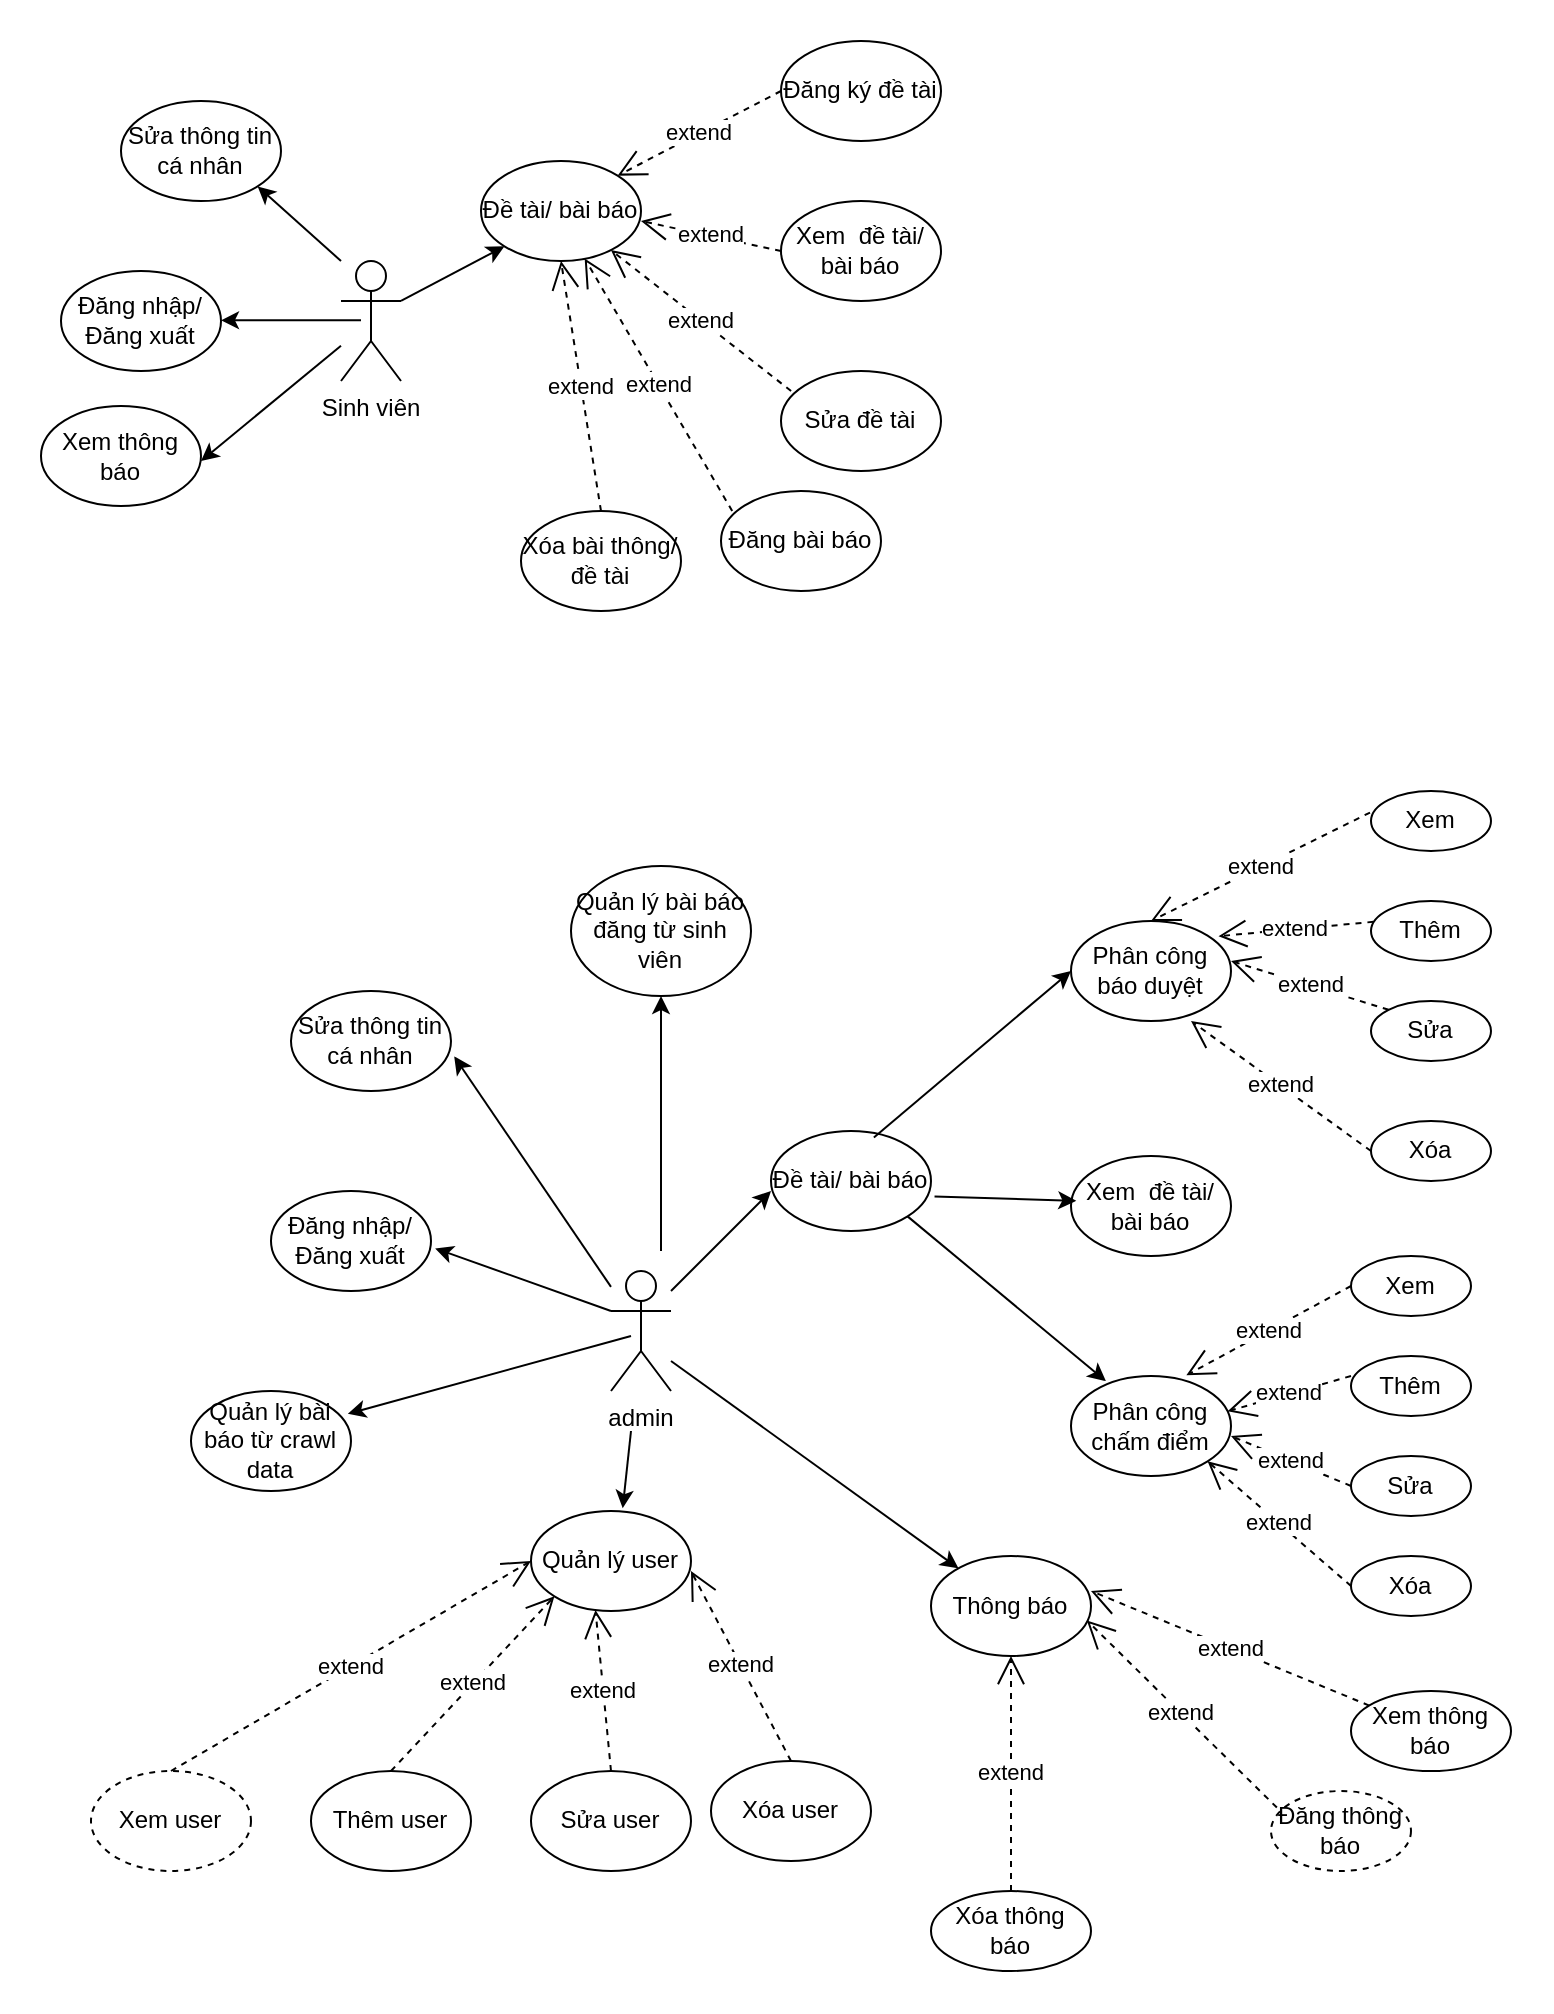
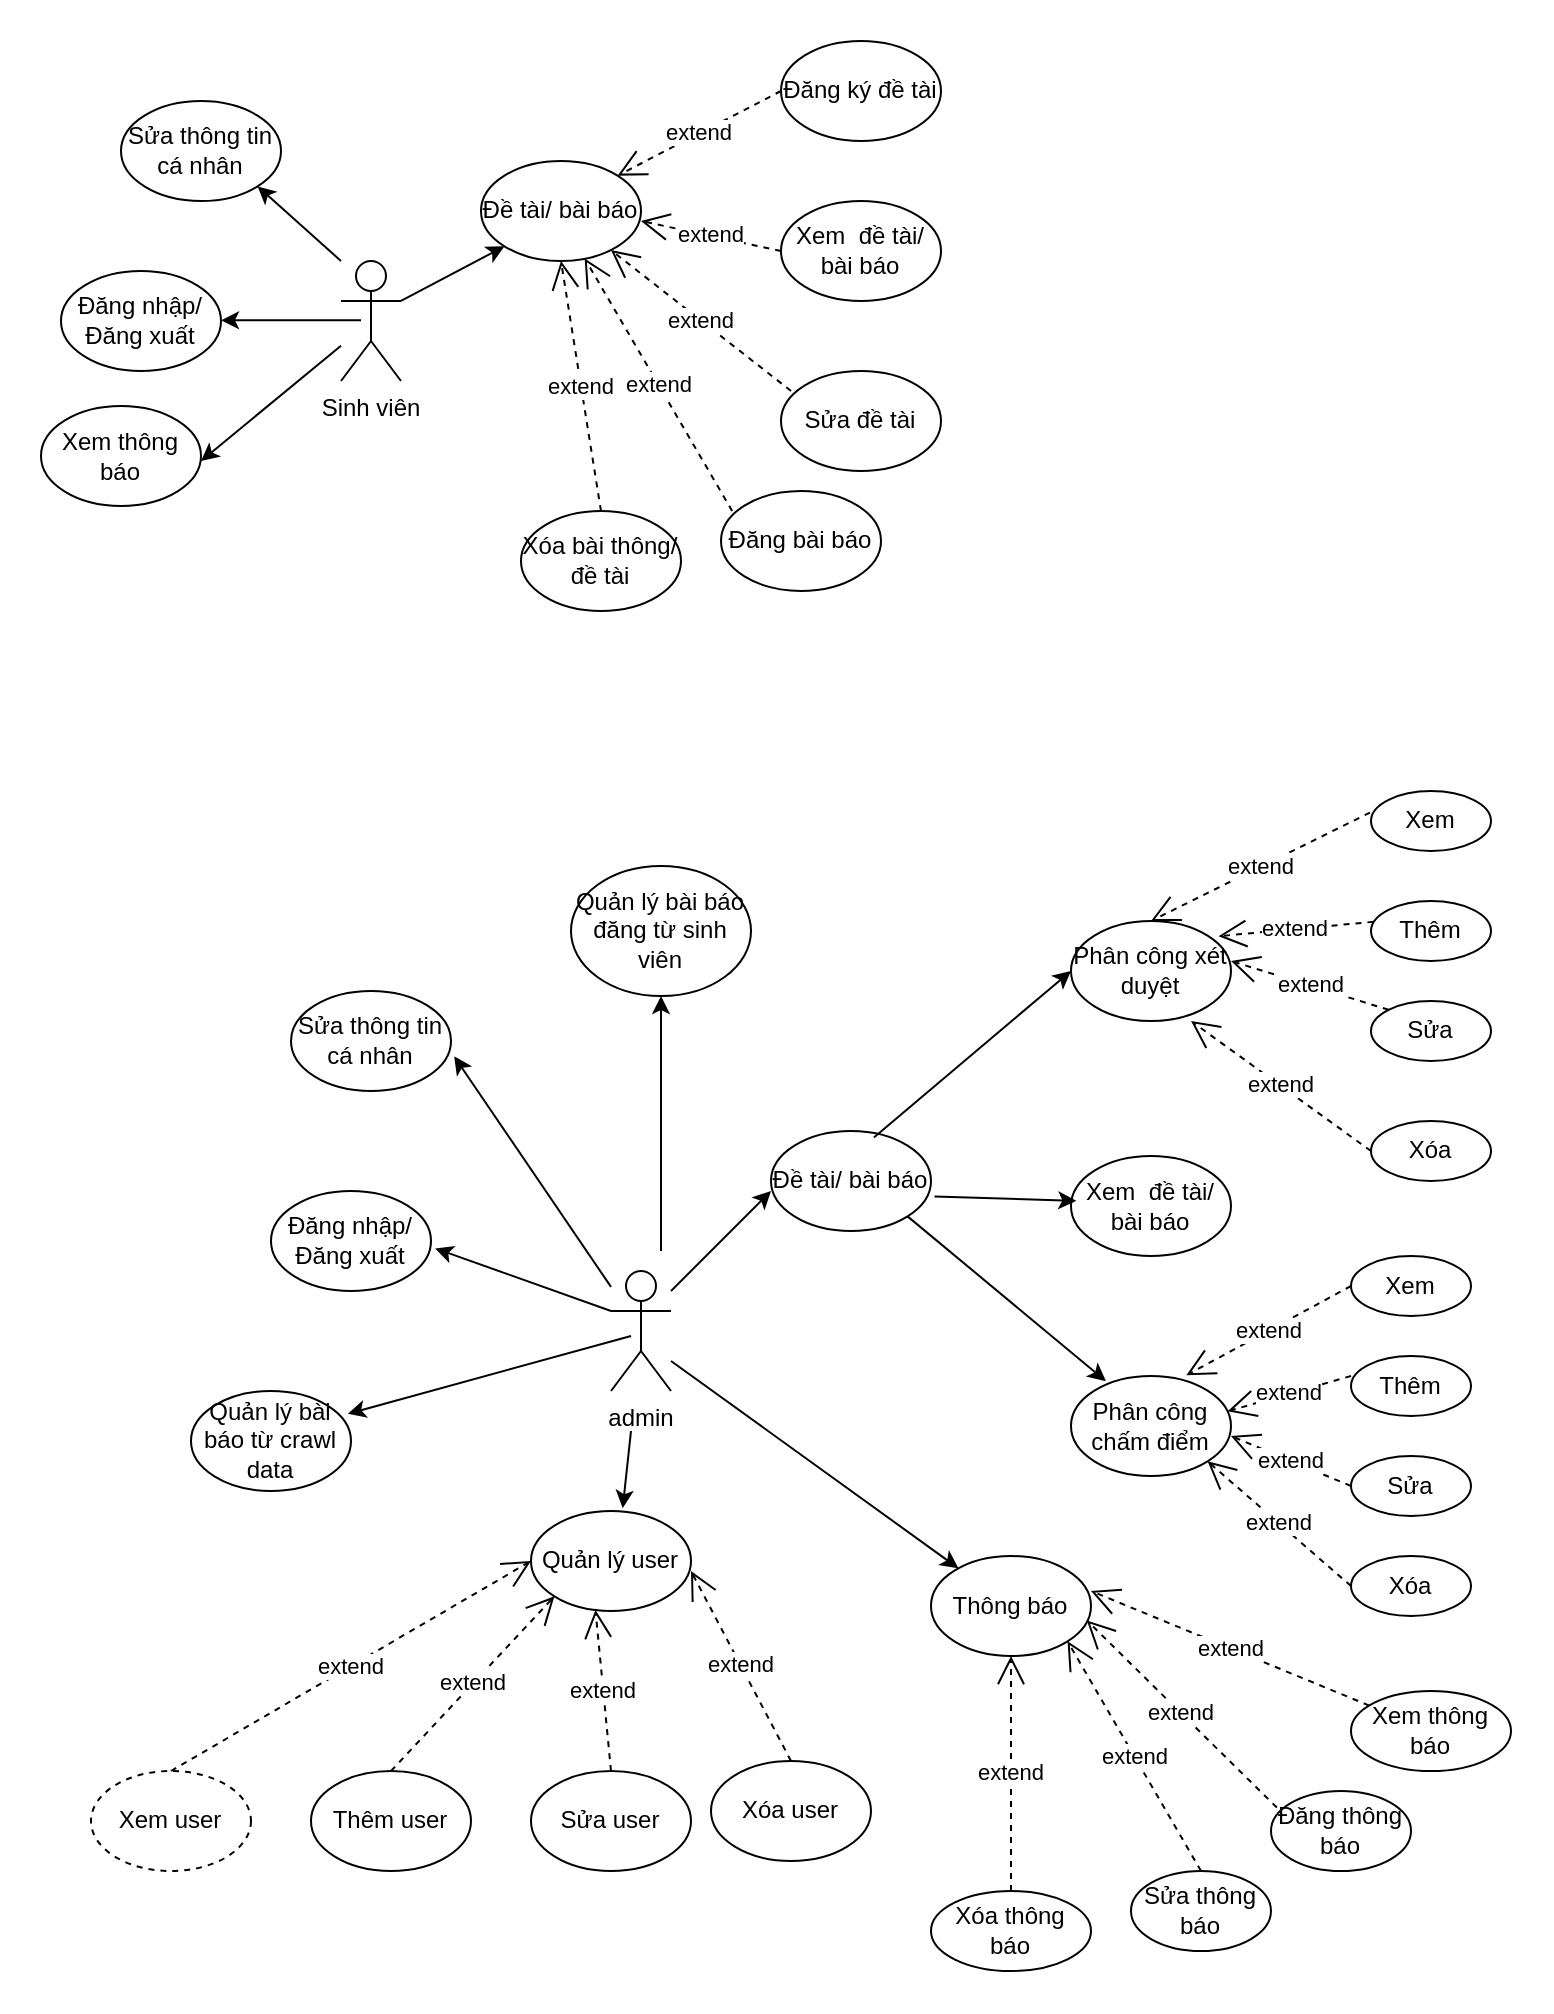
(1151, 971) -> (1151, 971)
none -> (1136, 1759)
(1341, 1831) -> (1341, 1831)
none -> (1201, 1911)
